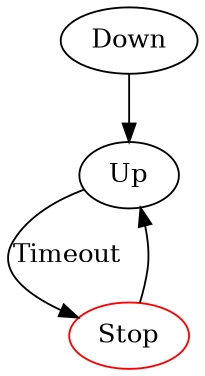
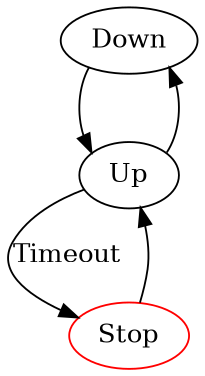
none -> (178, 120)
